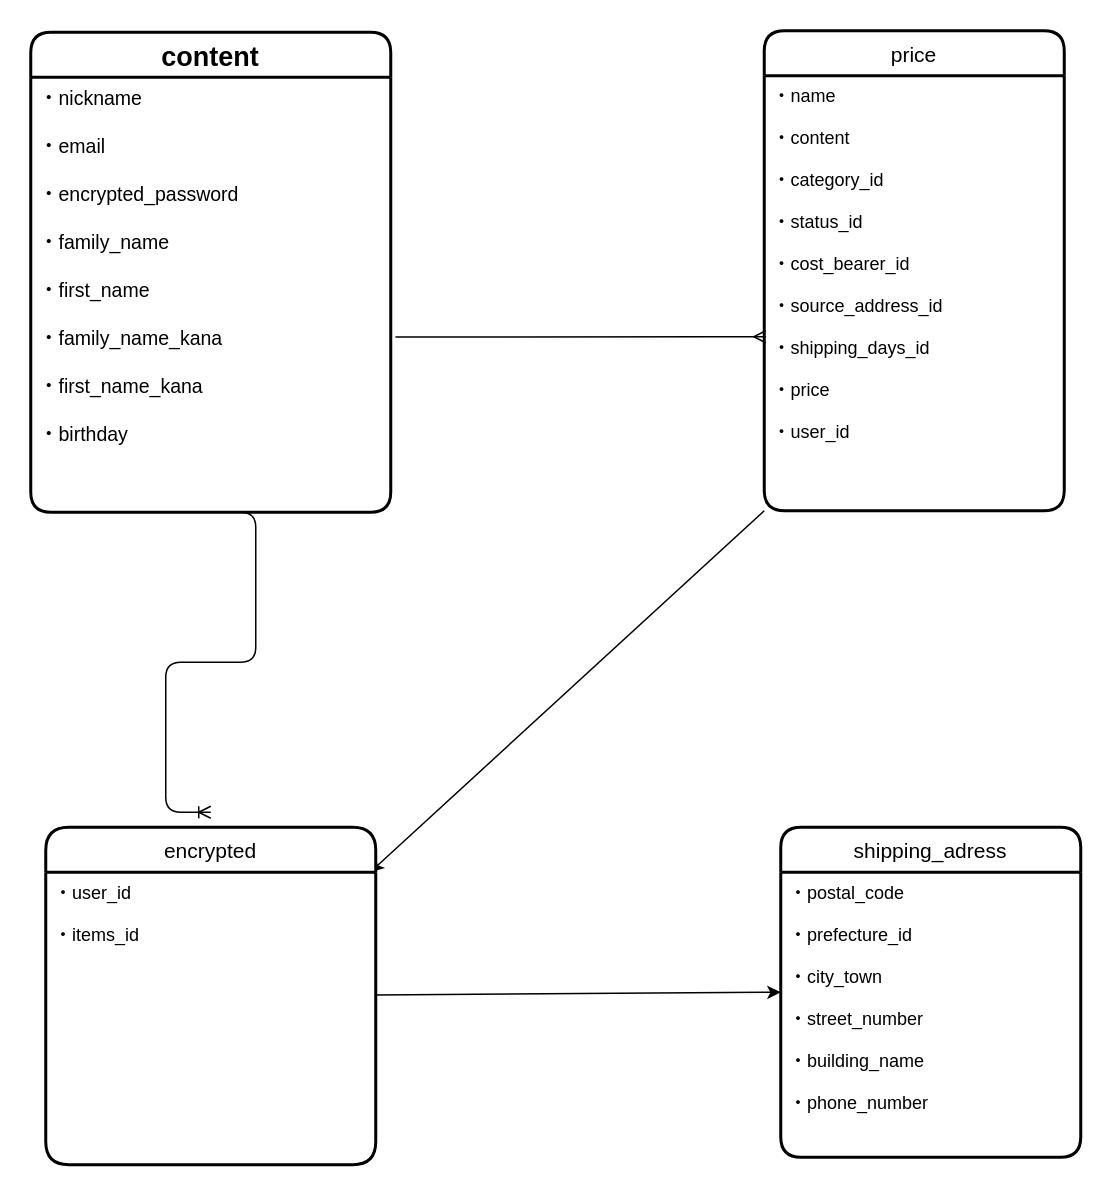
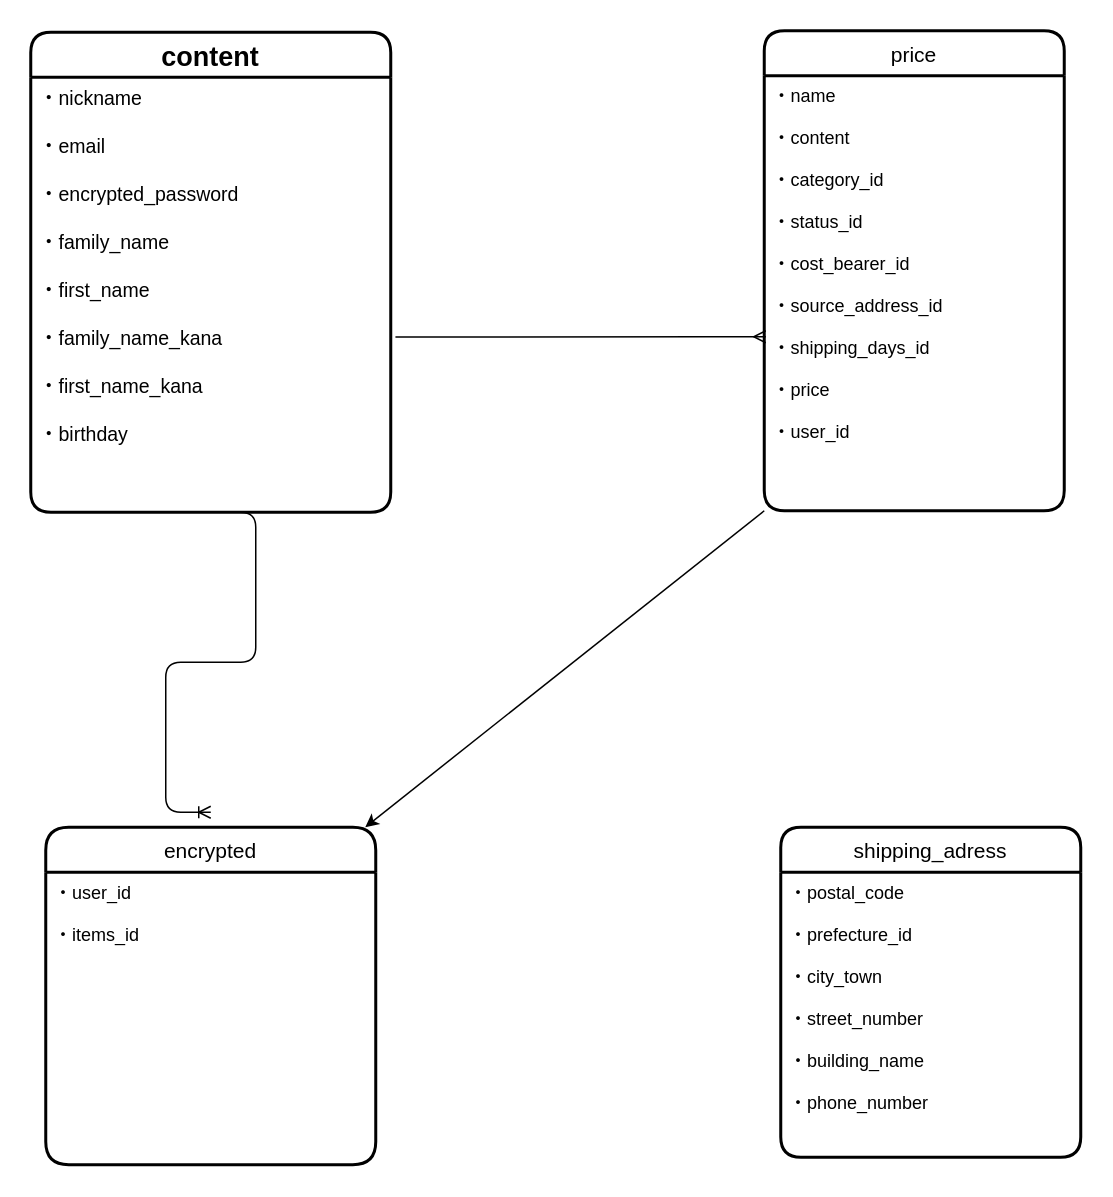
(569, 690) -> (567, 668)
(574, 994) -> none
